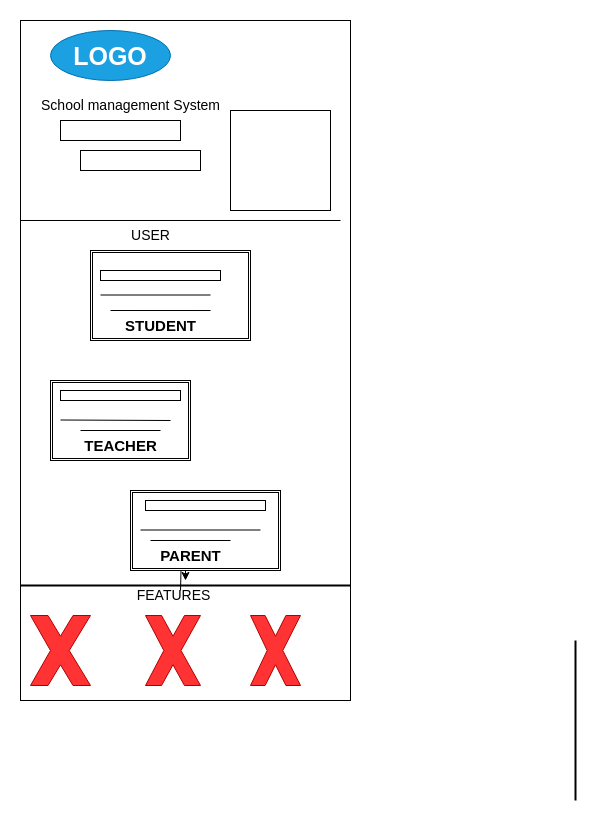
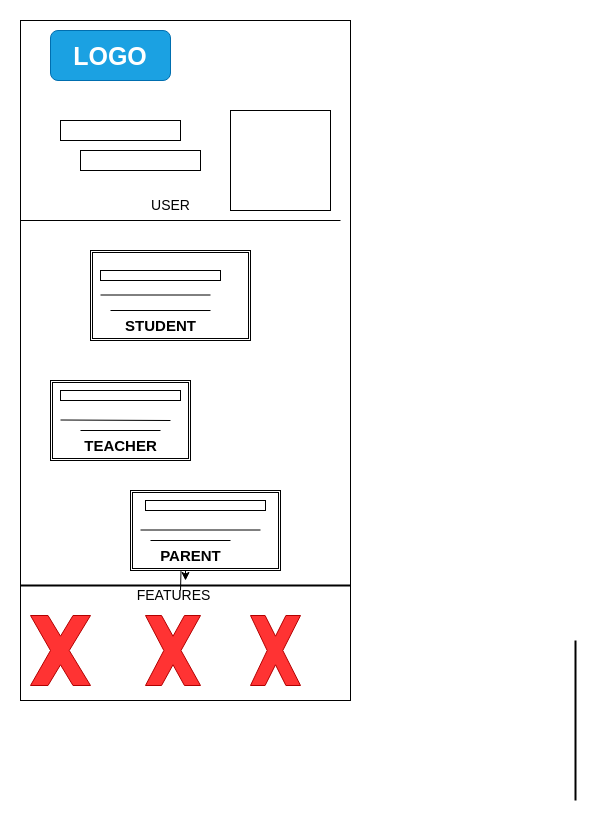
(111, 56) -> (111, 56)
(131, 106) -> none
(151, 236) -> (171, 206)
